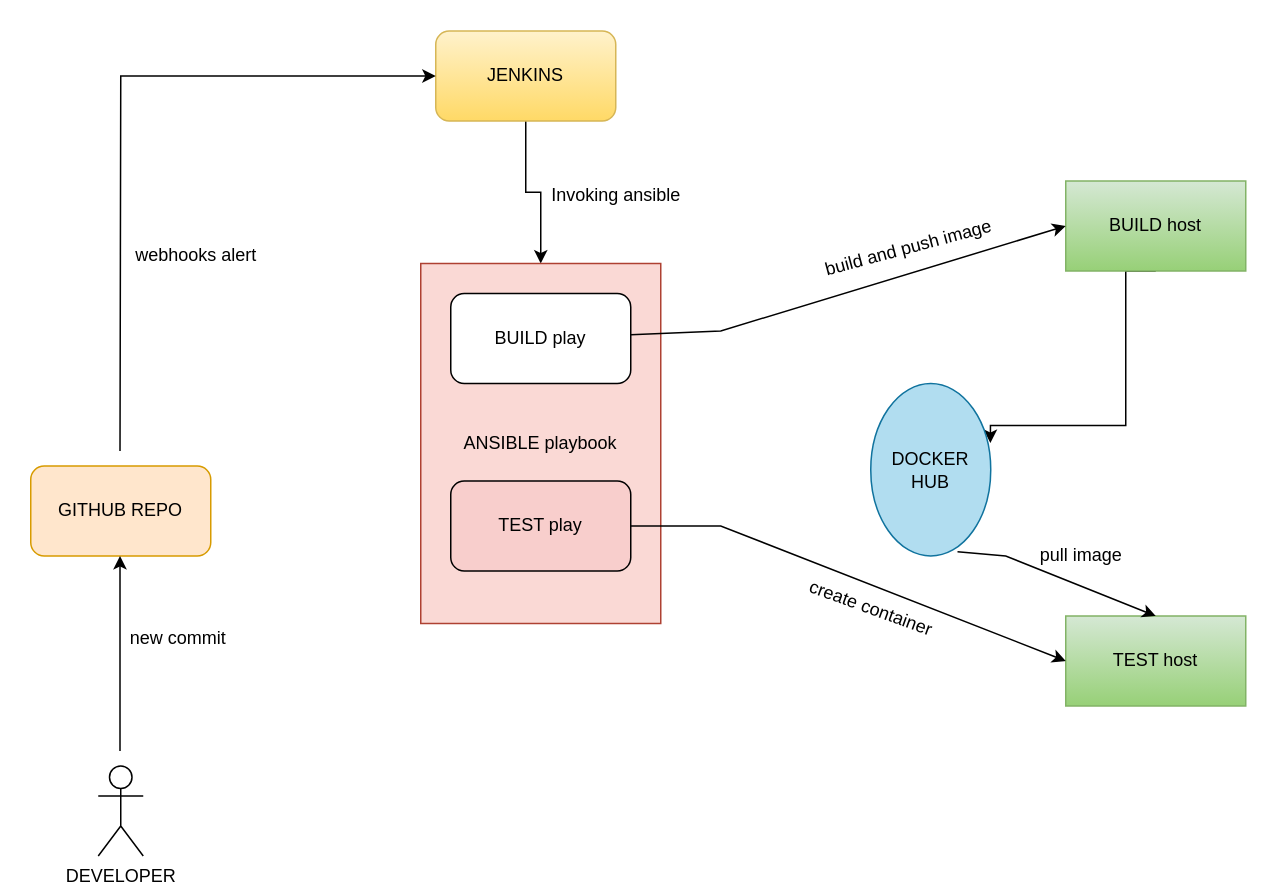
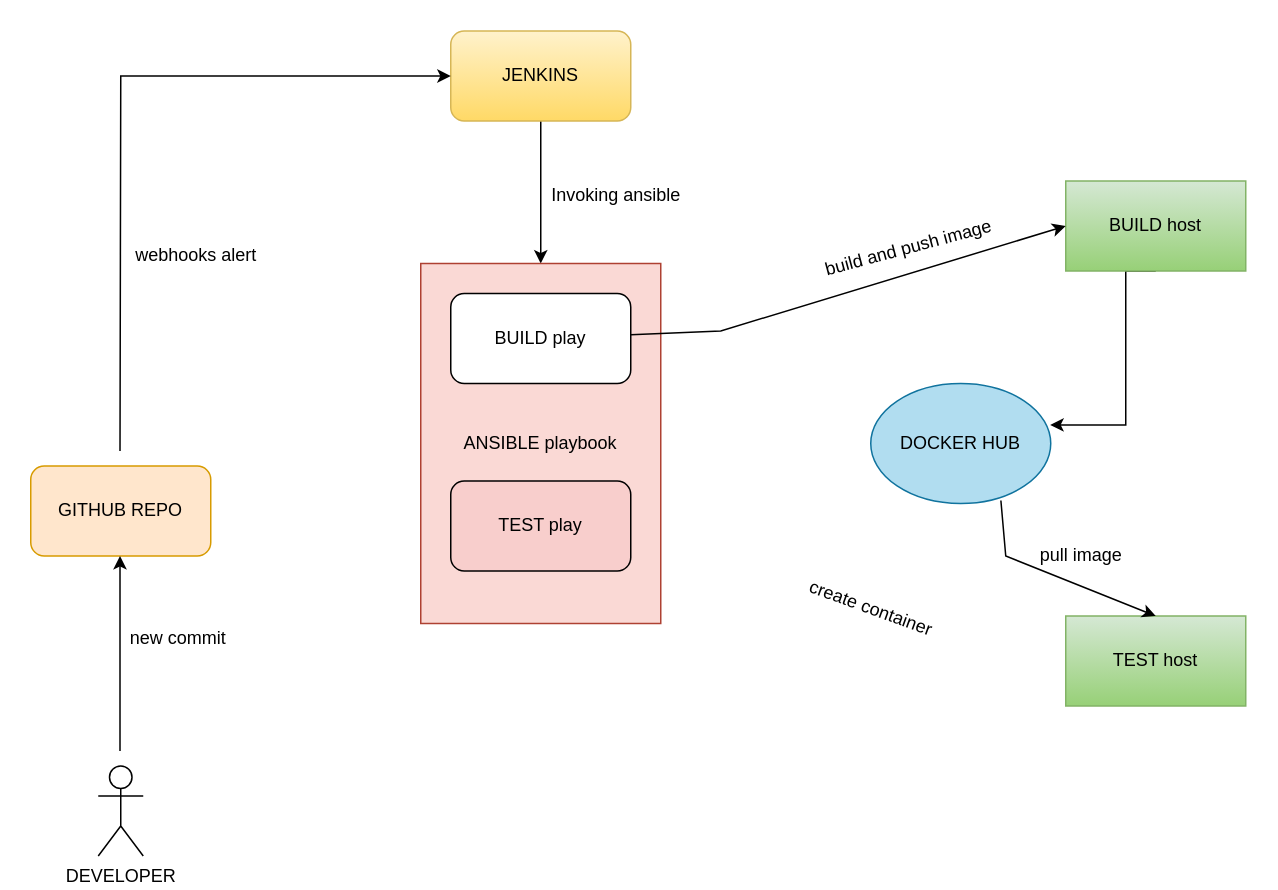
(526, 76) -> (541, 76)
(931, 470) -> (961, 443)
(847, 575) -> none
